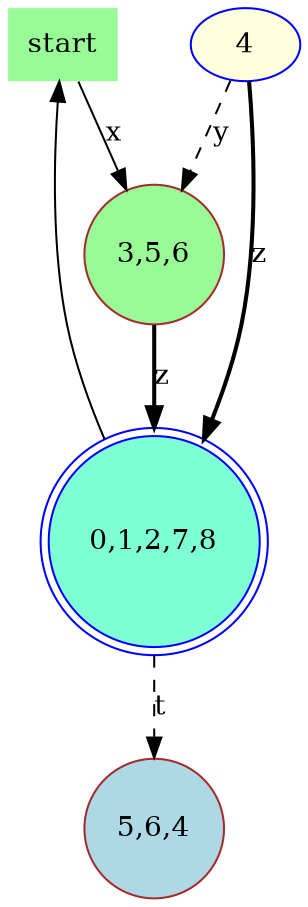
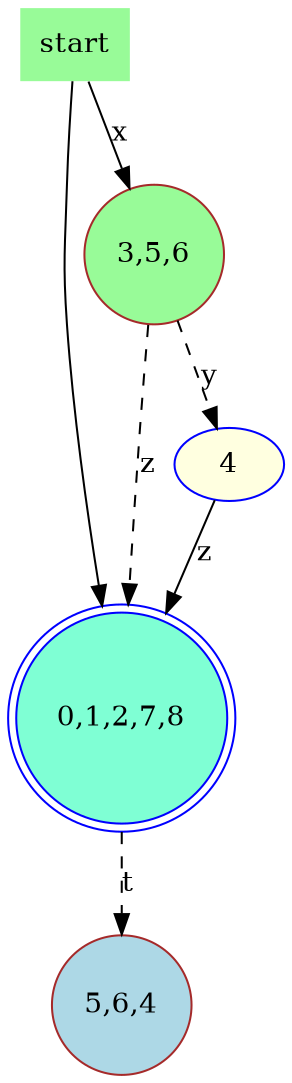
(210, 126) -> (194, 365)
(251, 253) -> (195, 547)
(59, 274) -> (68, 334)
(154, 366) -> (138, 454)
